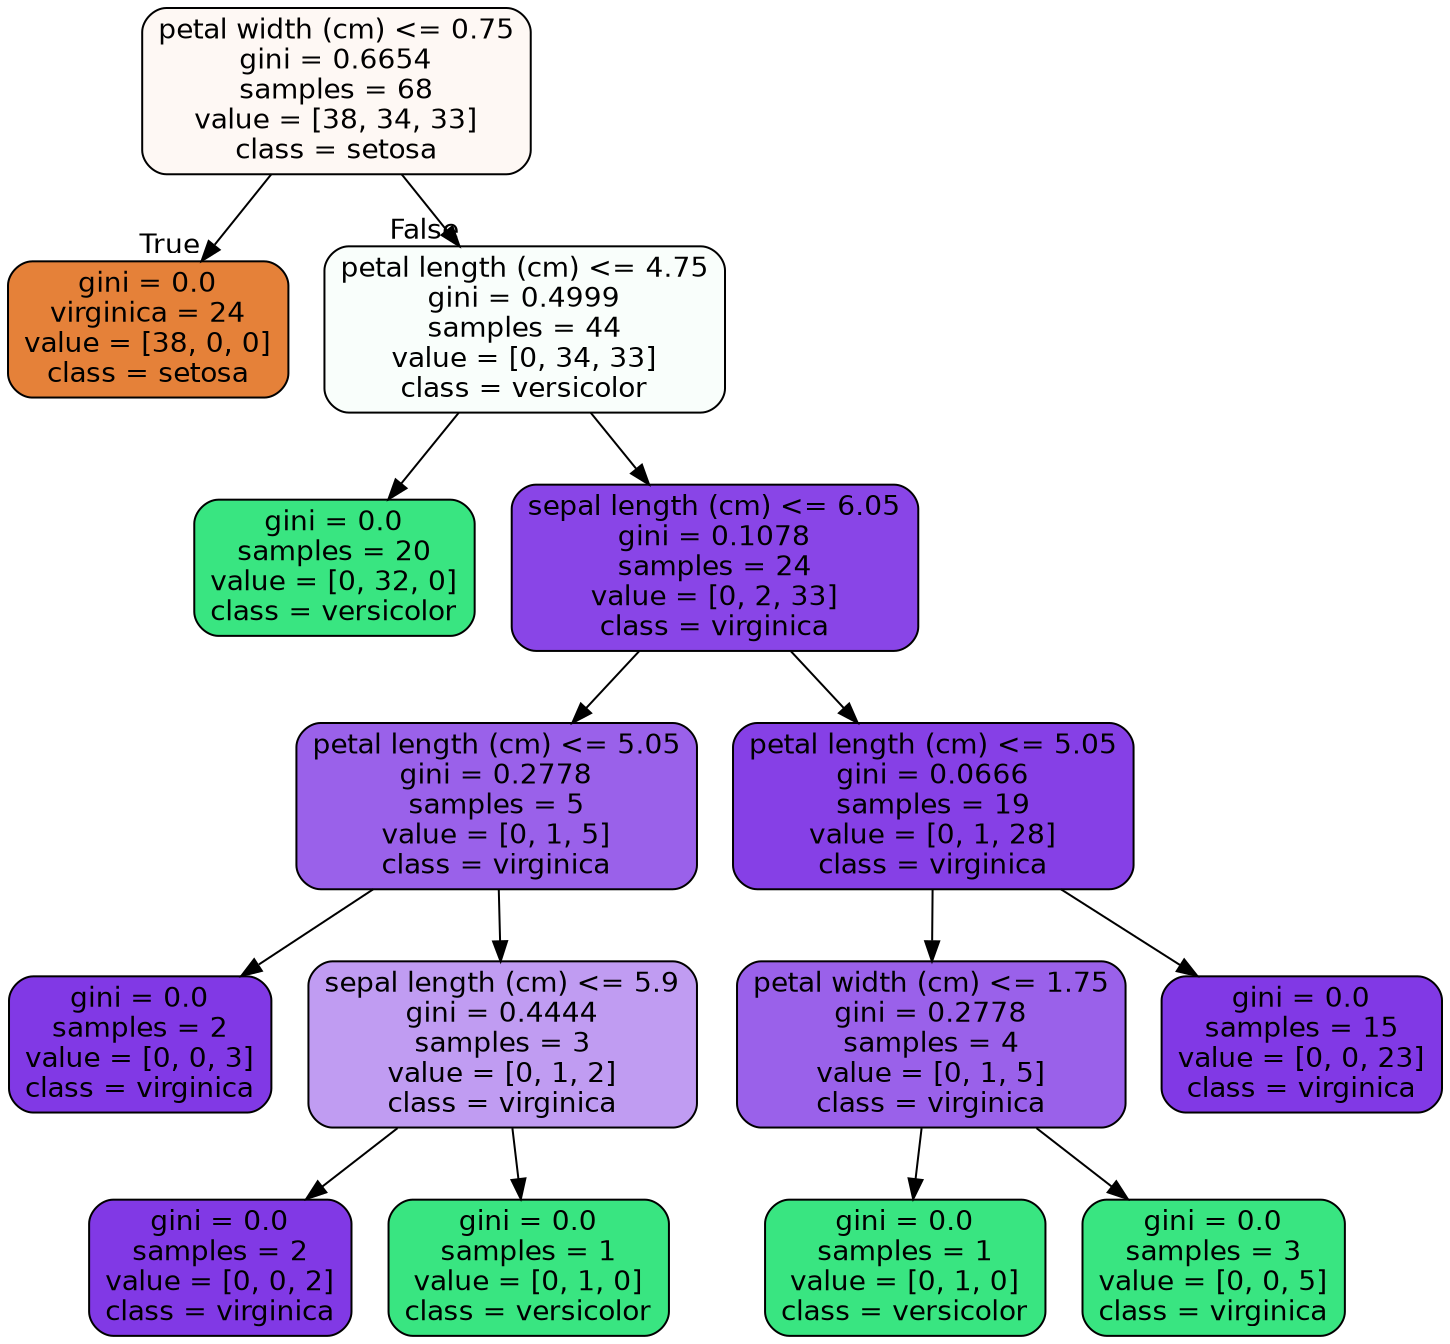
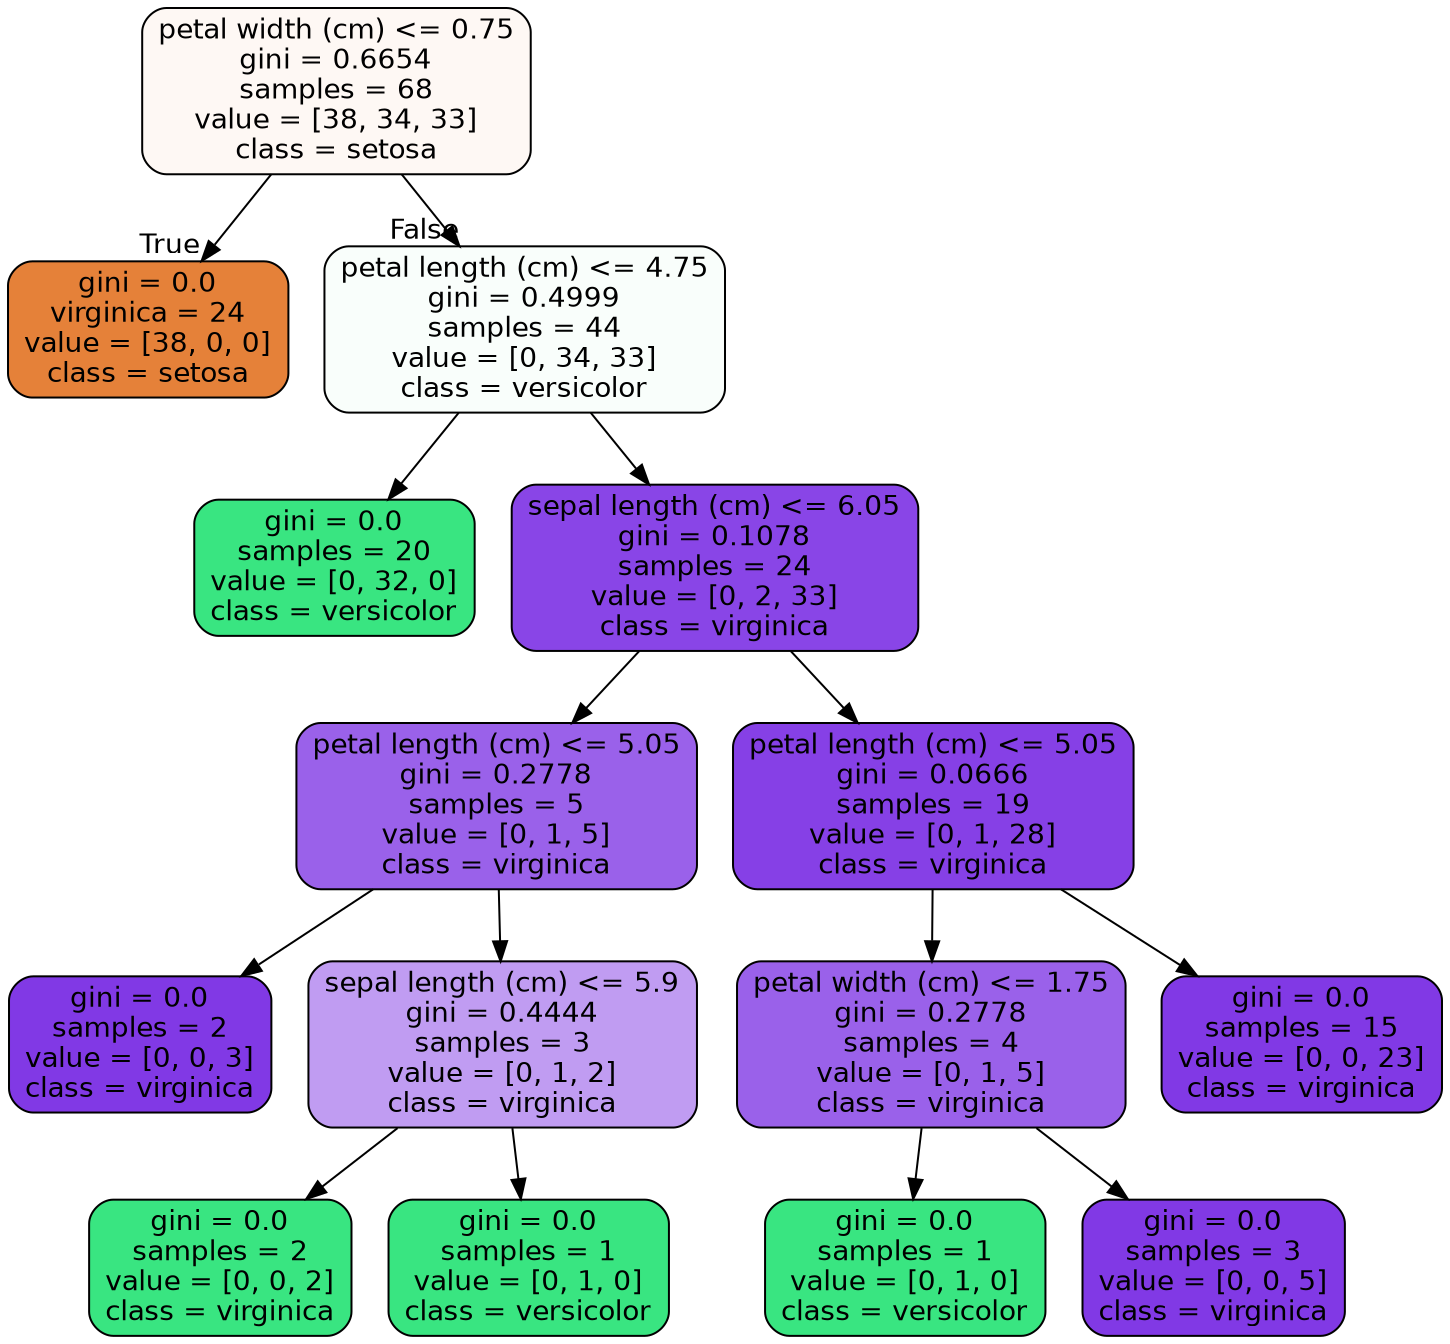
(220, 1268) -> (220, 1268)
(1214, 1268) -> (1214, 1268)
